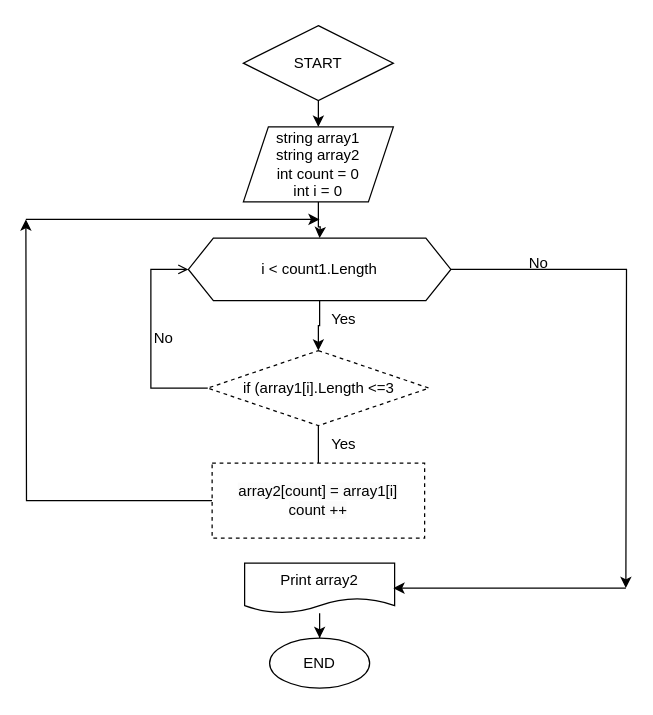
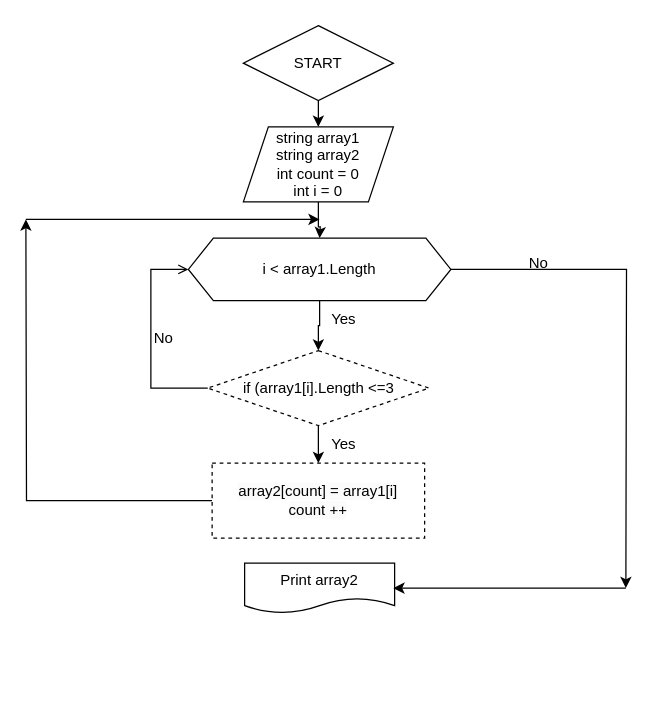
(319, 269) -> (319, 269)
(318, 456) -> (318, 453)
(319, 630) -> none
(319, 663) -> none
